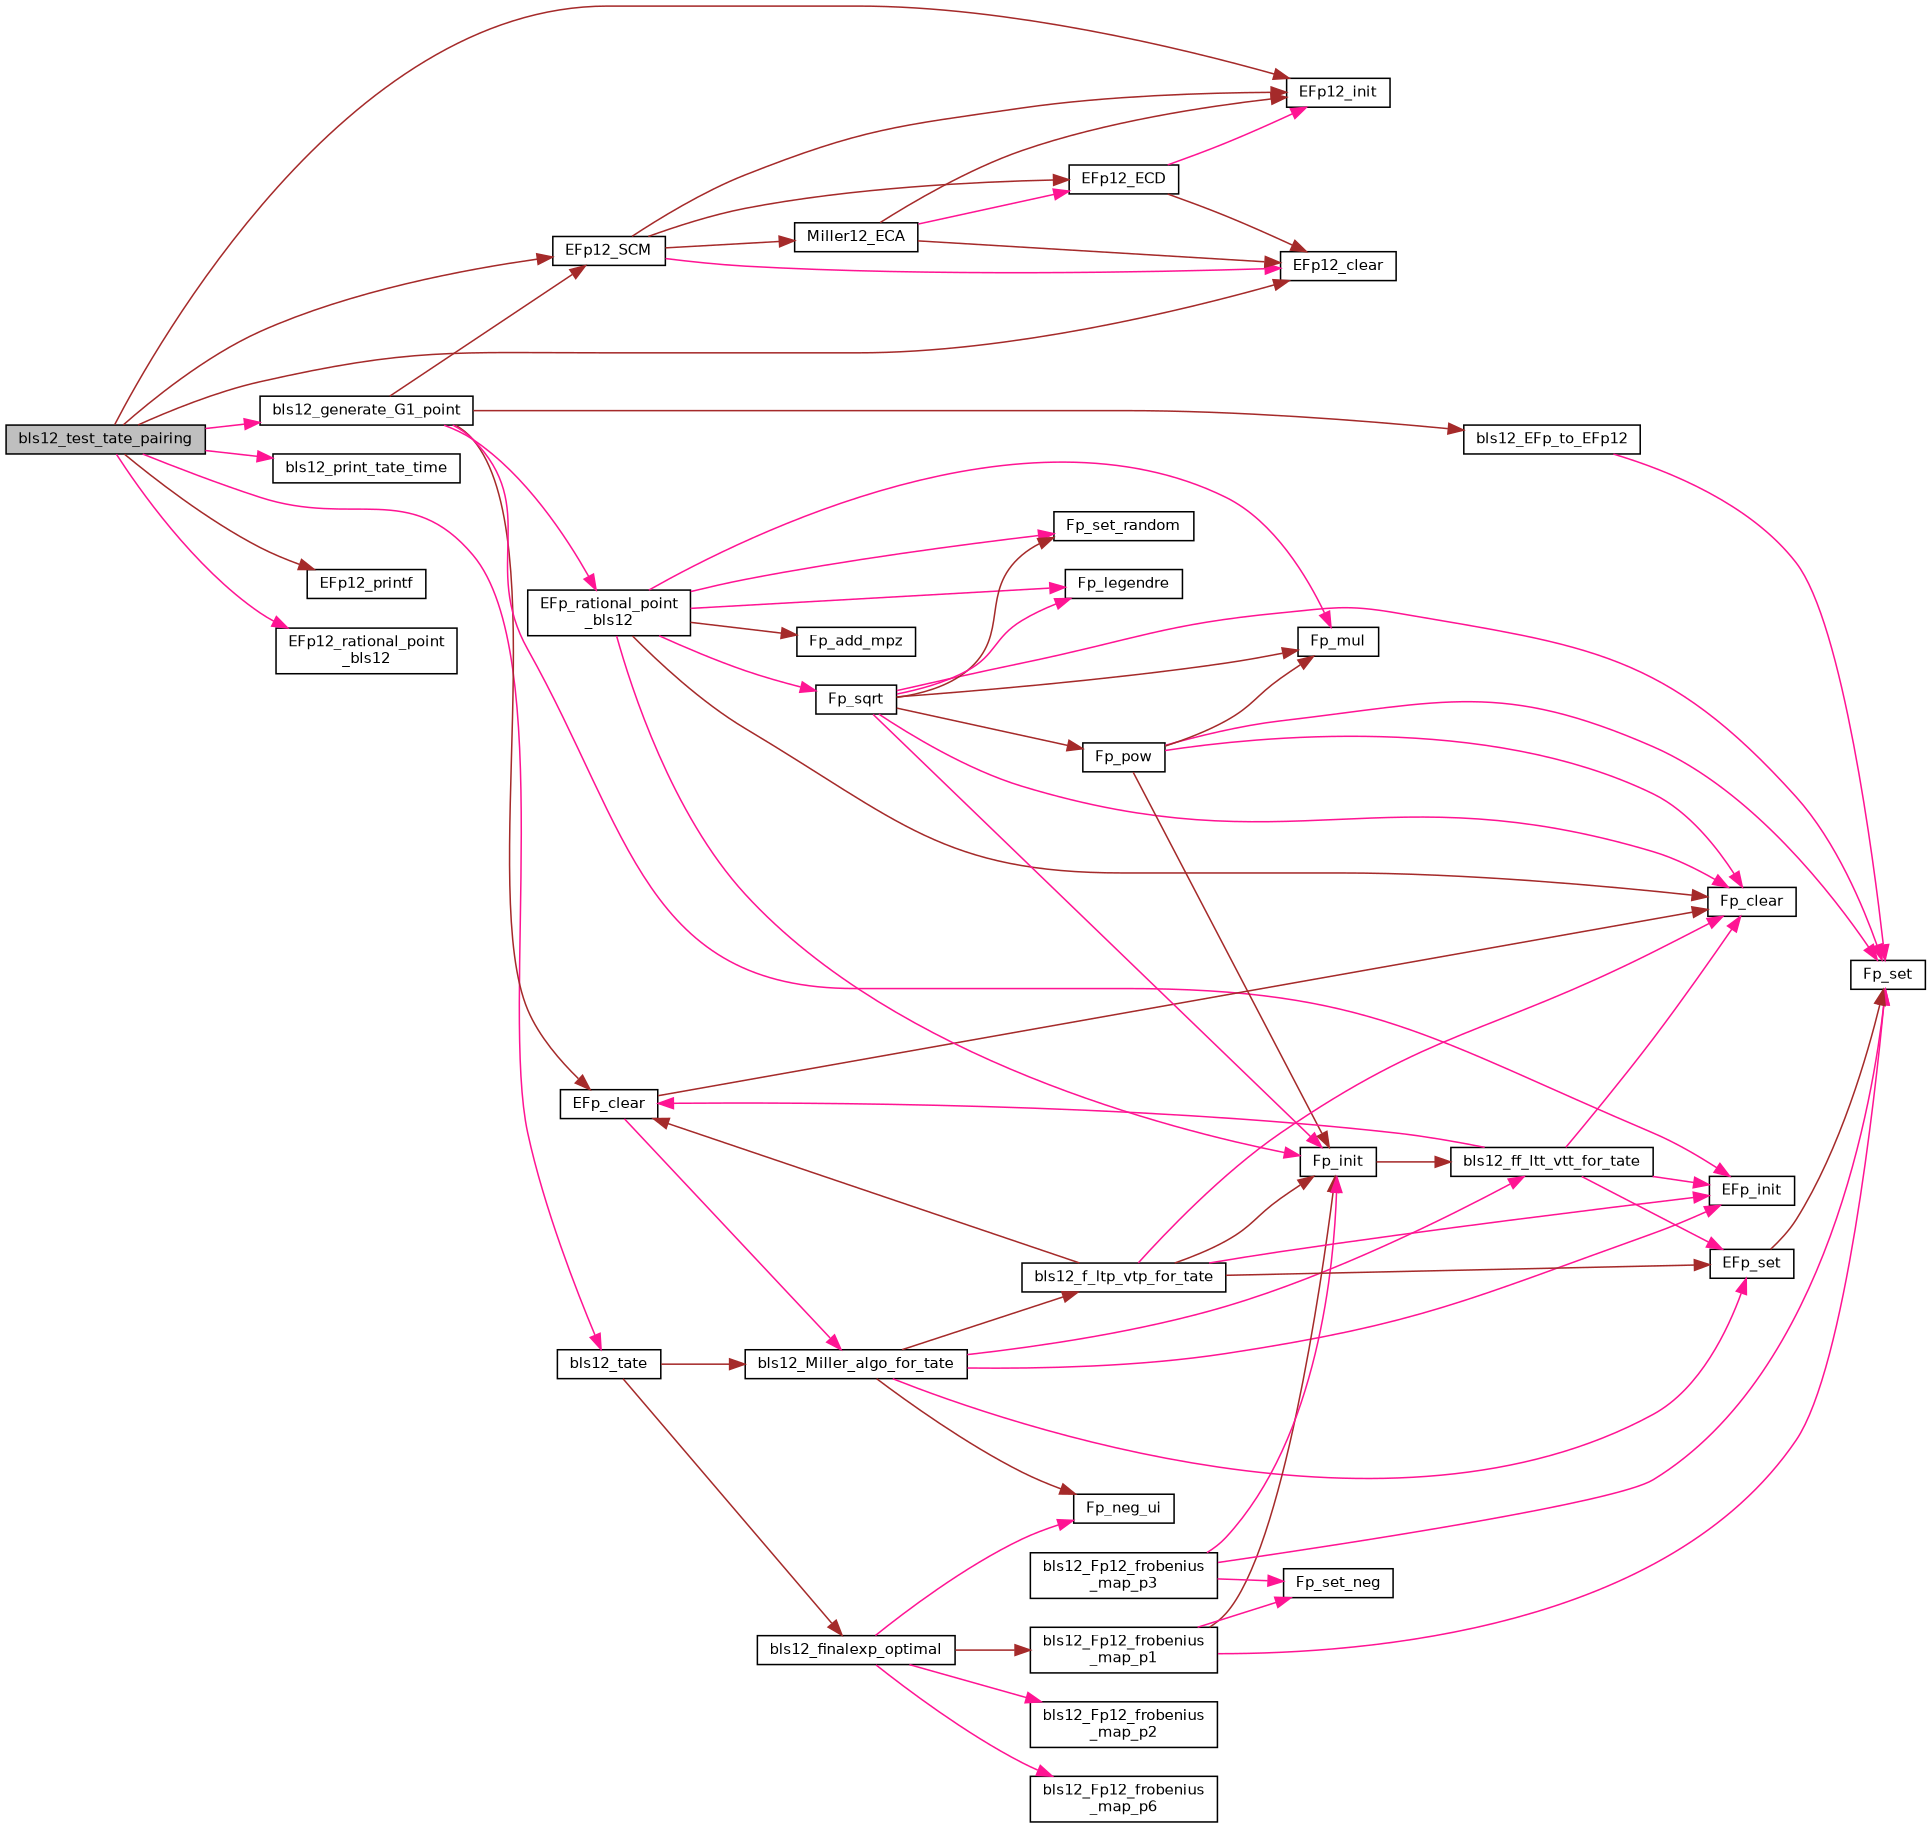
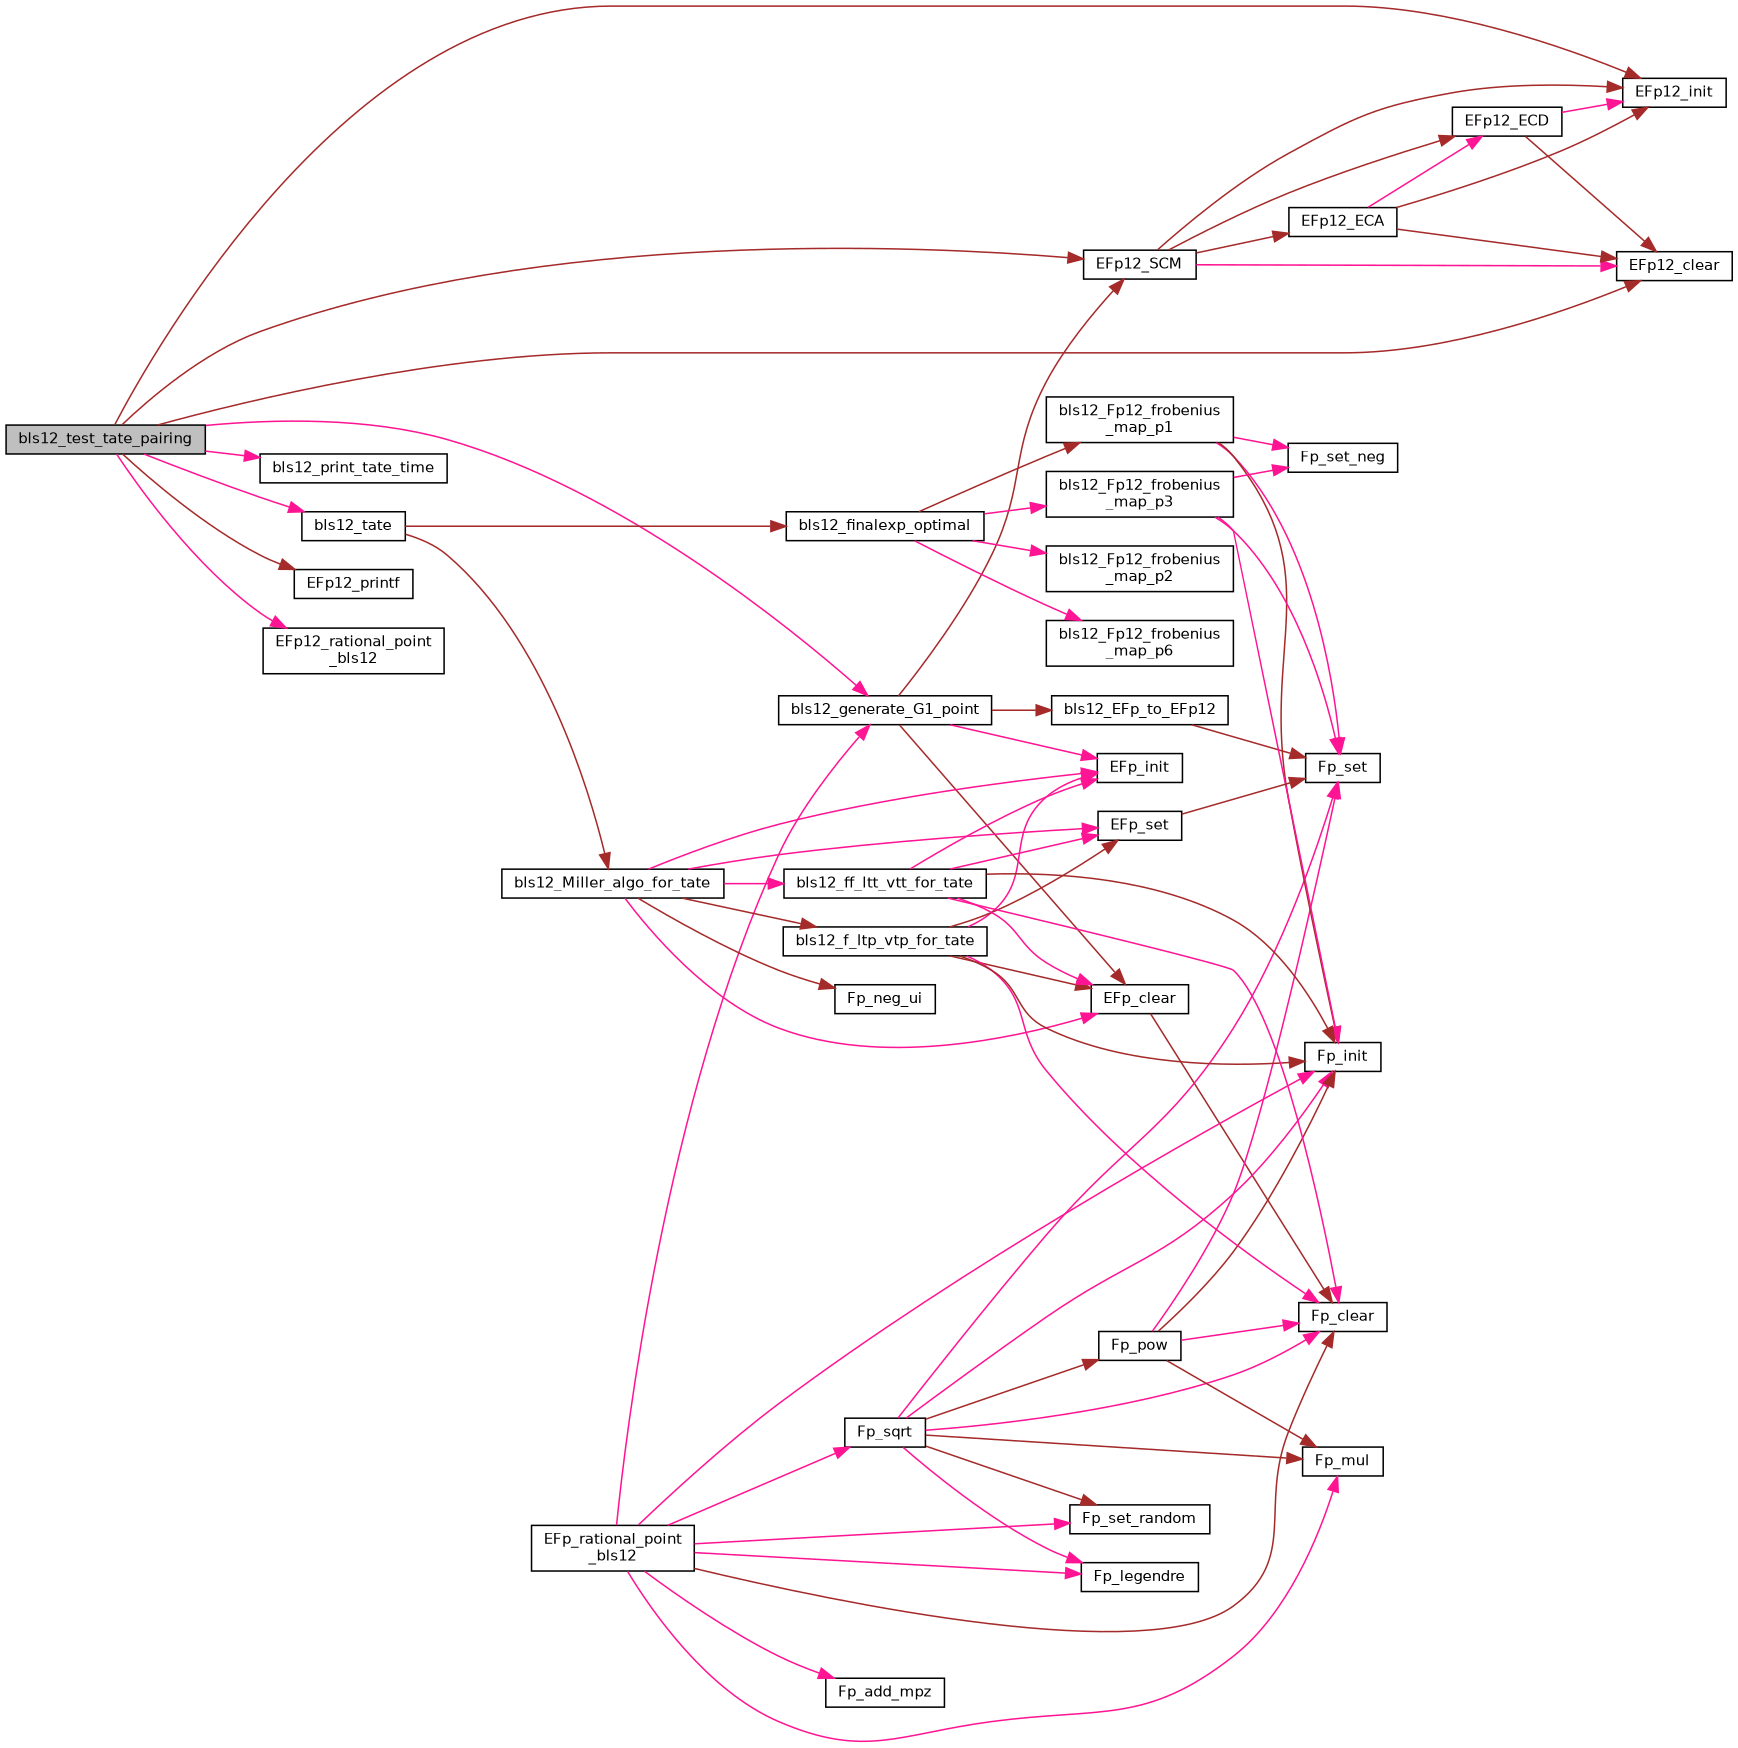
(856, 237) -> (1343, 222)
(528, 489) -> (690, 1114)
(736, 628) -> (729, 1628)
(1830, 645) -> (1241, 739)
(1406, 1162) -> (1184, 899)
(727, 1228) -> (829, 1041)
(963, 1573) -> (999, 512)
